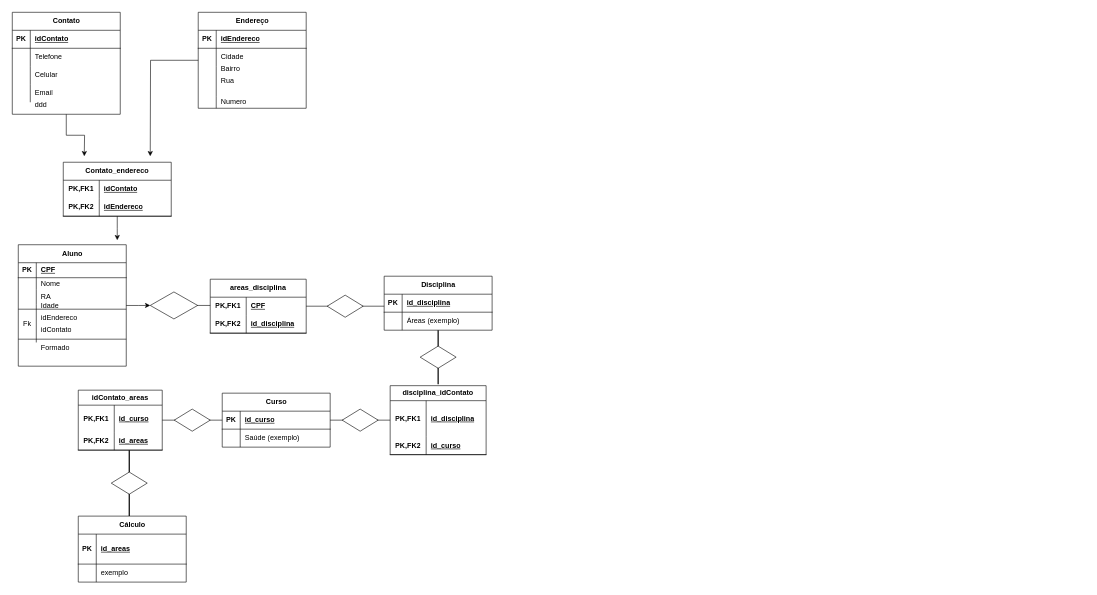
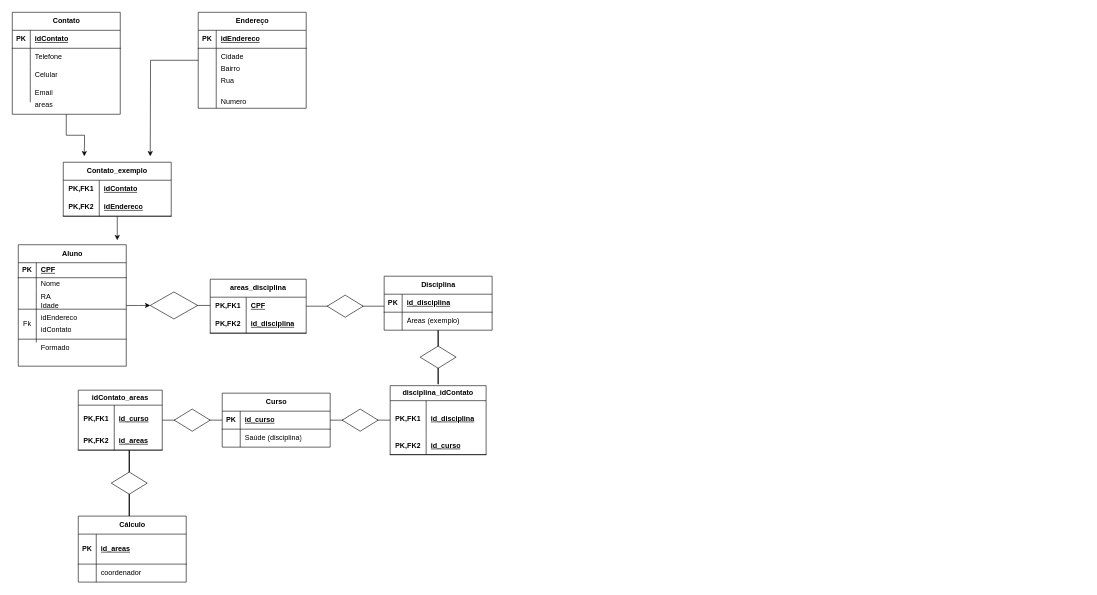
(41, 105) -> (45, 105)
(117, 171) -> (117, 171)
(273, 438) -> (277, 438)
(114, 573) -> (123, 573)
